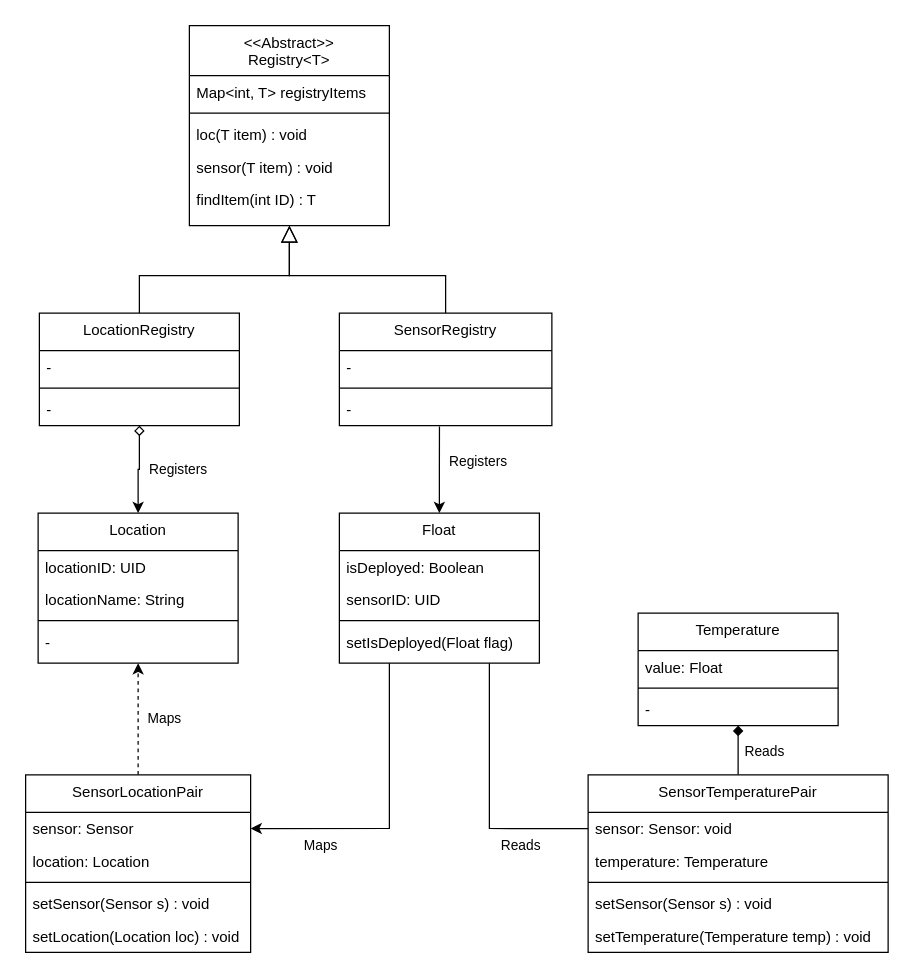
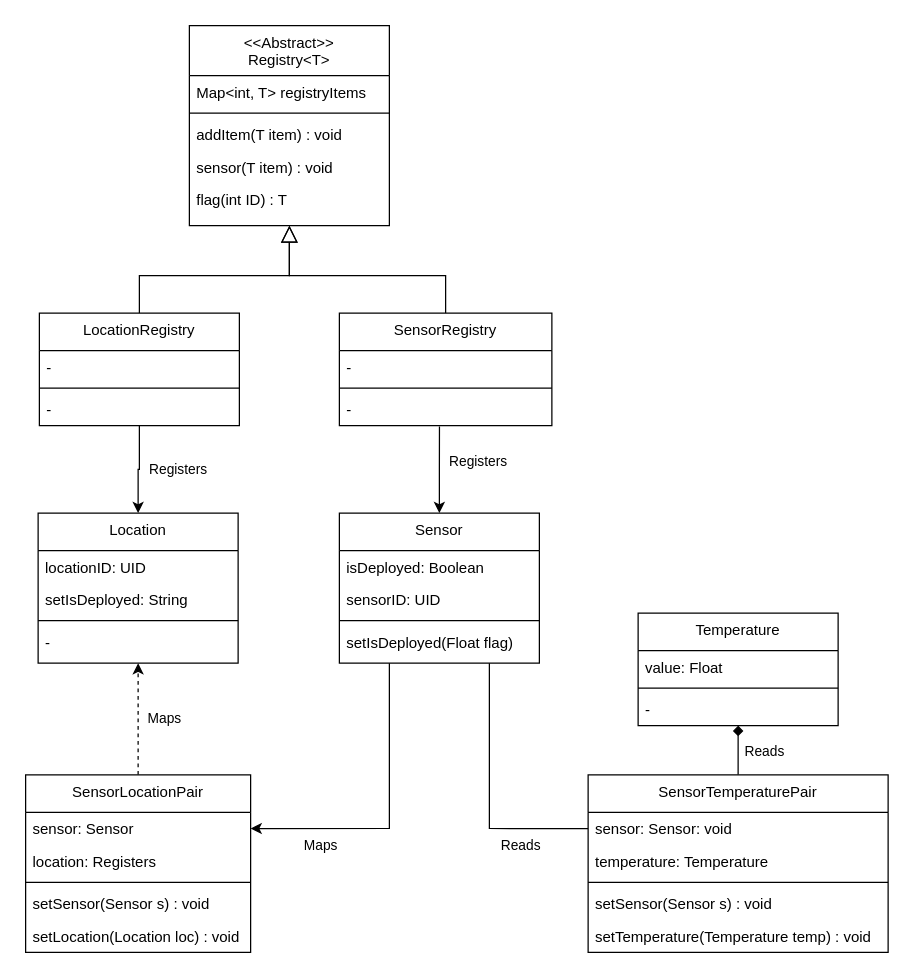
(258, 135) -> (277, 135)
(269, 200) -> (252, 200)
(139, 436) -> (139, 432)
(439, 530) -> (439, 530)
(119, 600) -> (125, 600)
(98, 862) -> (103, 862)
